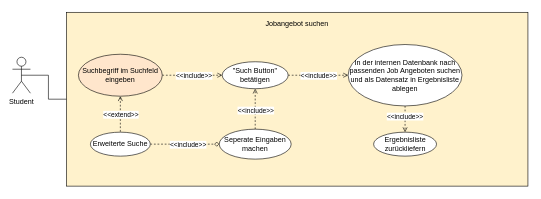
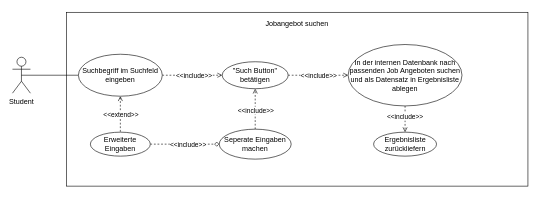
(120, 75) -> (120, 75)
(48, 95) -> (62, 75)
(297, 99) -> (297, 99)
(120, 144) -> (120, 144)
